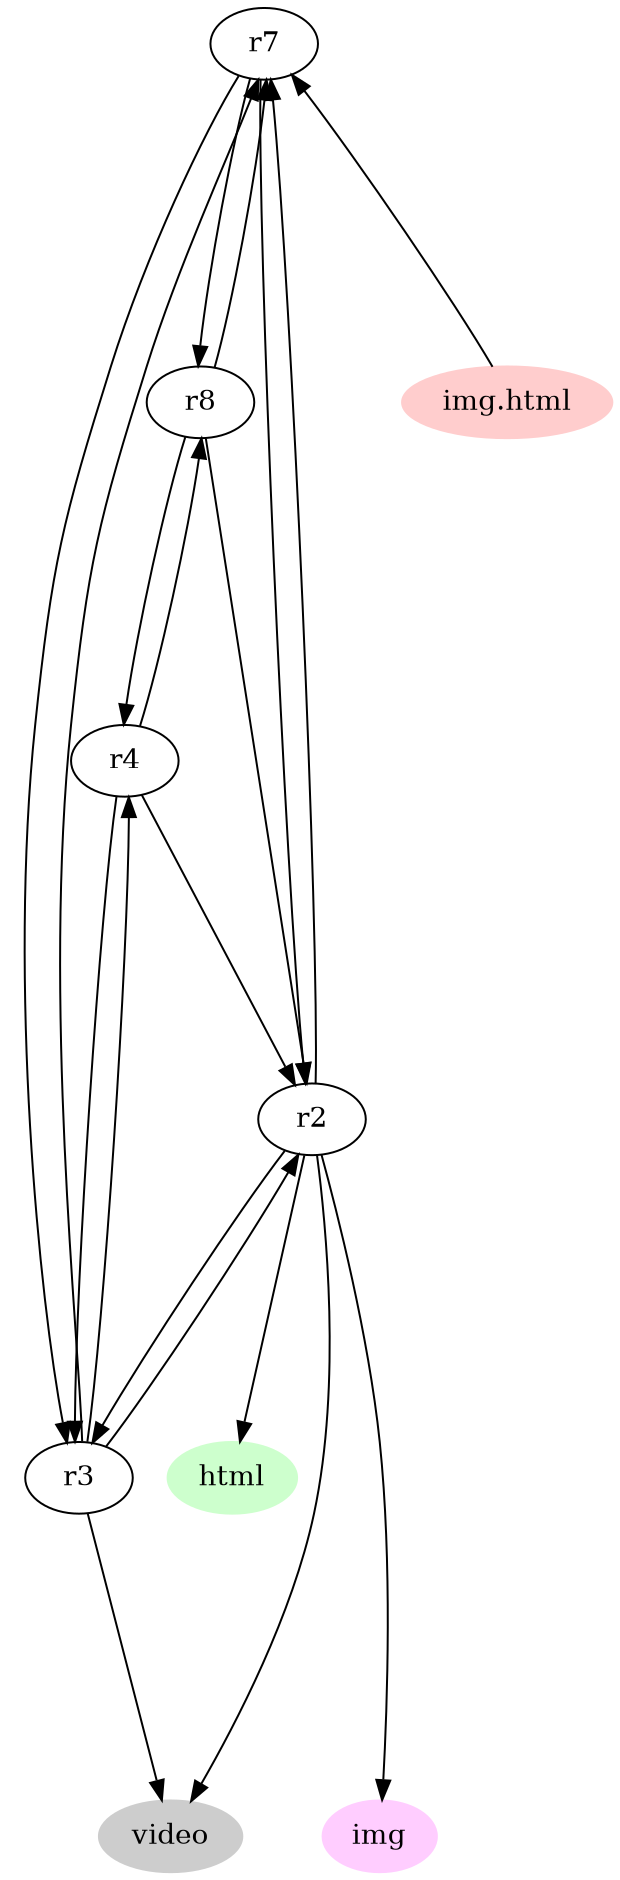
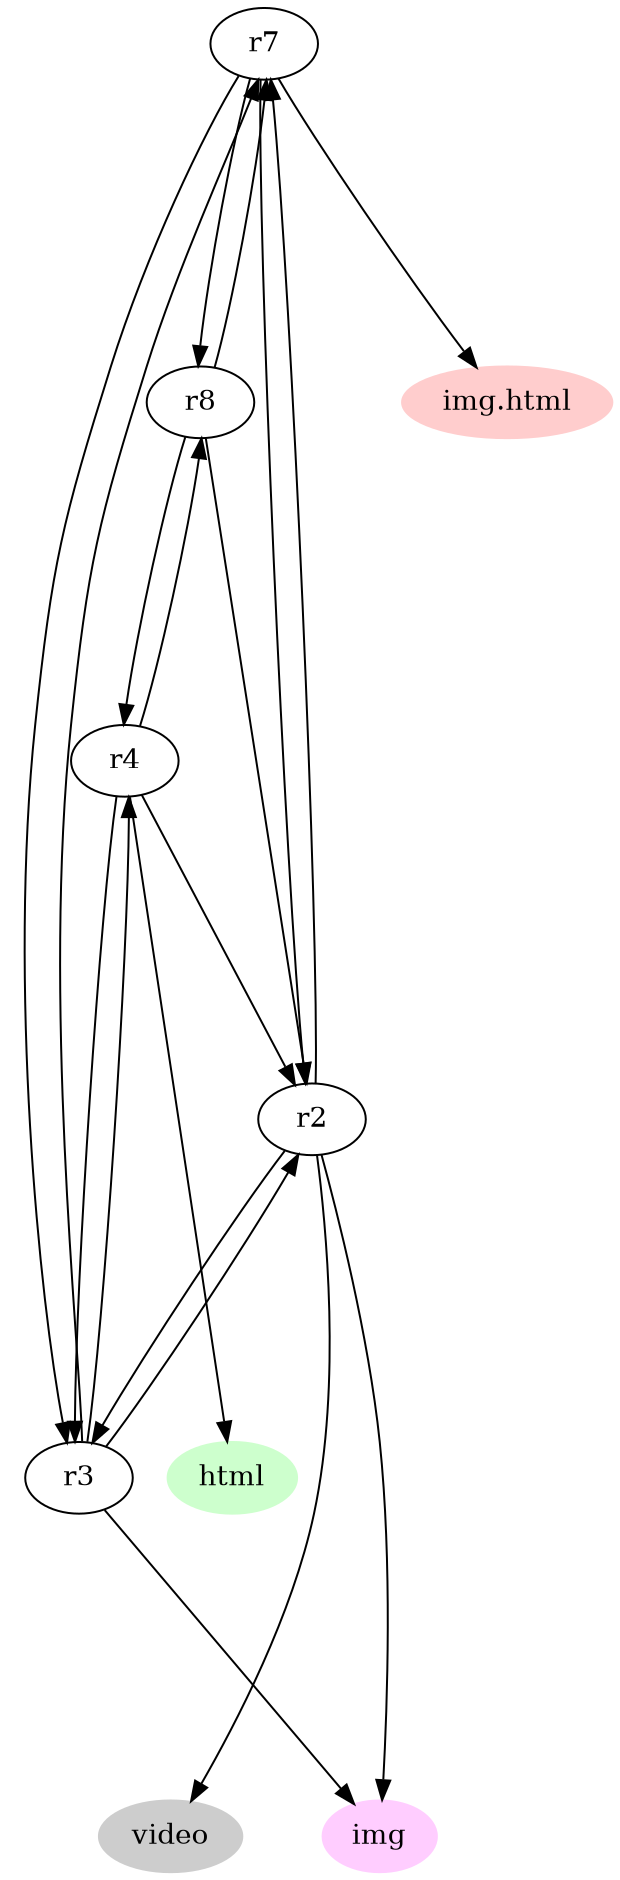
(402, 227) -> (368, 217)
(274, 1289) -> (177, 1109)
(122, 1647) -> (223, 1649)
